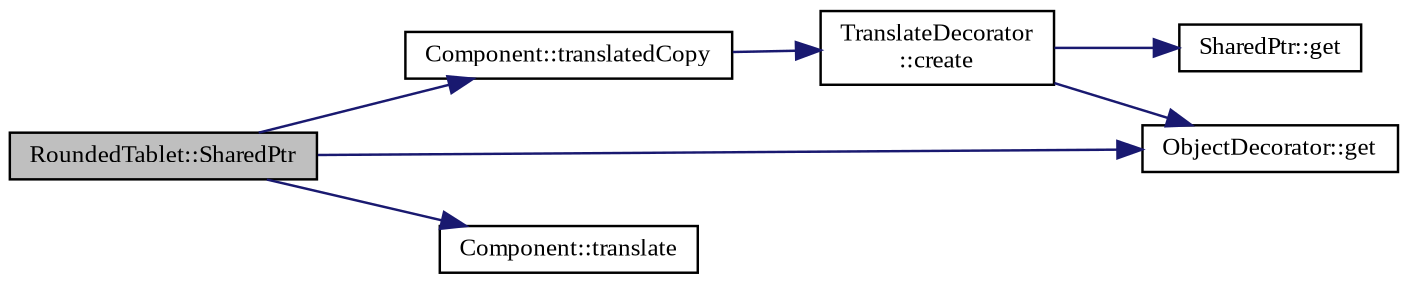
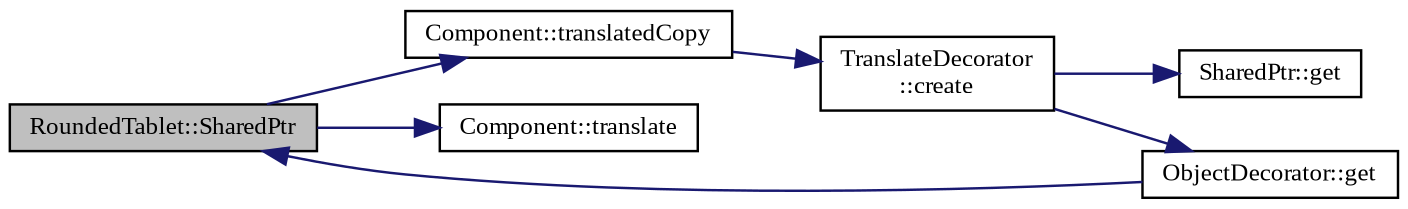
(718, 152) -> (714, 190)
